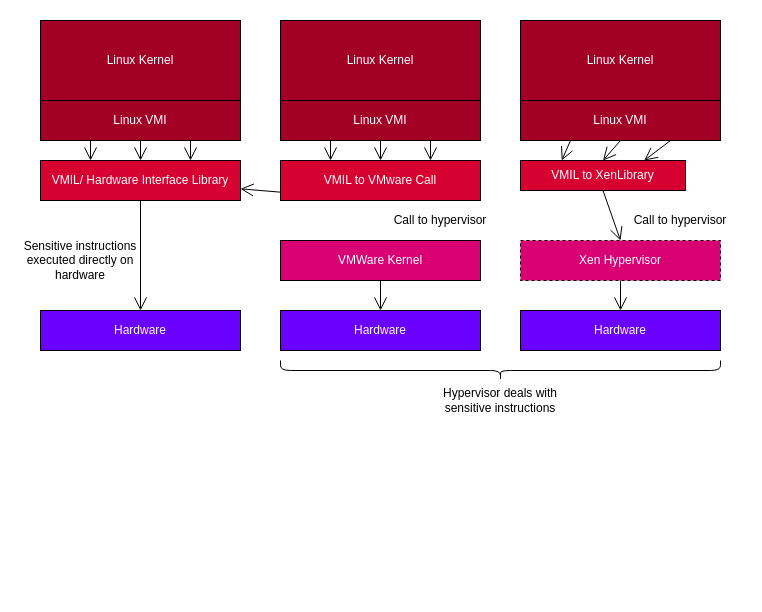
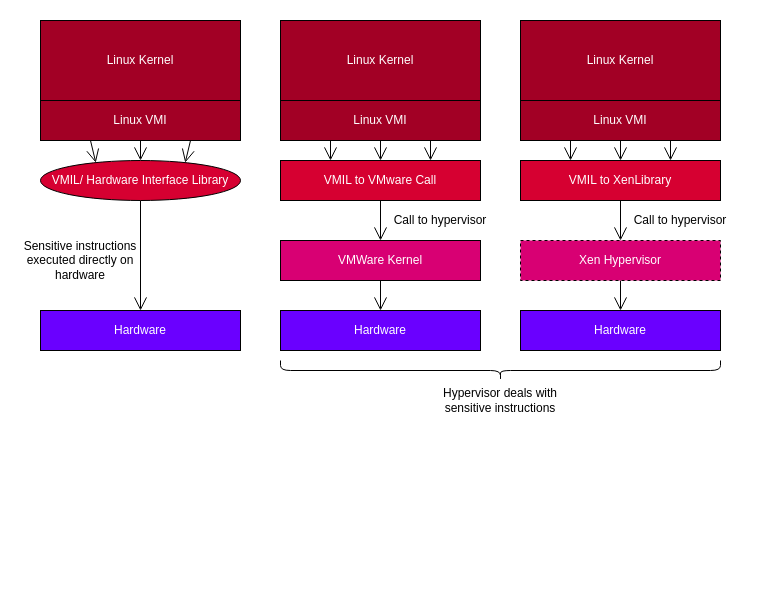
(603, 176) -> (621, 181)
(141, 181) -> (141, 181)
(262, 191) -> (381, 219)
